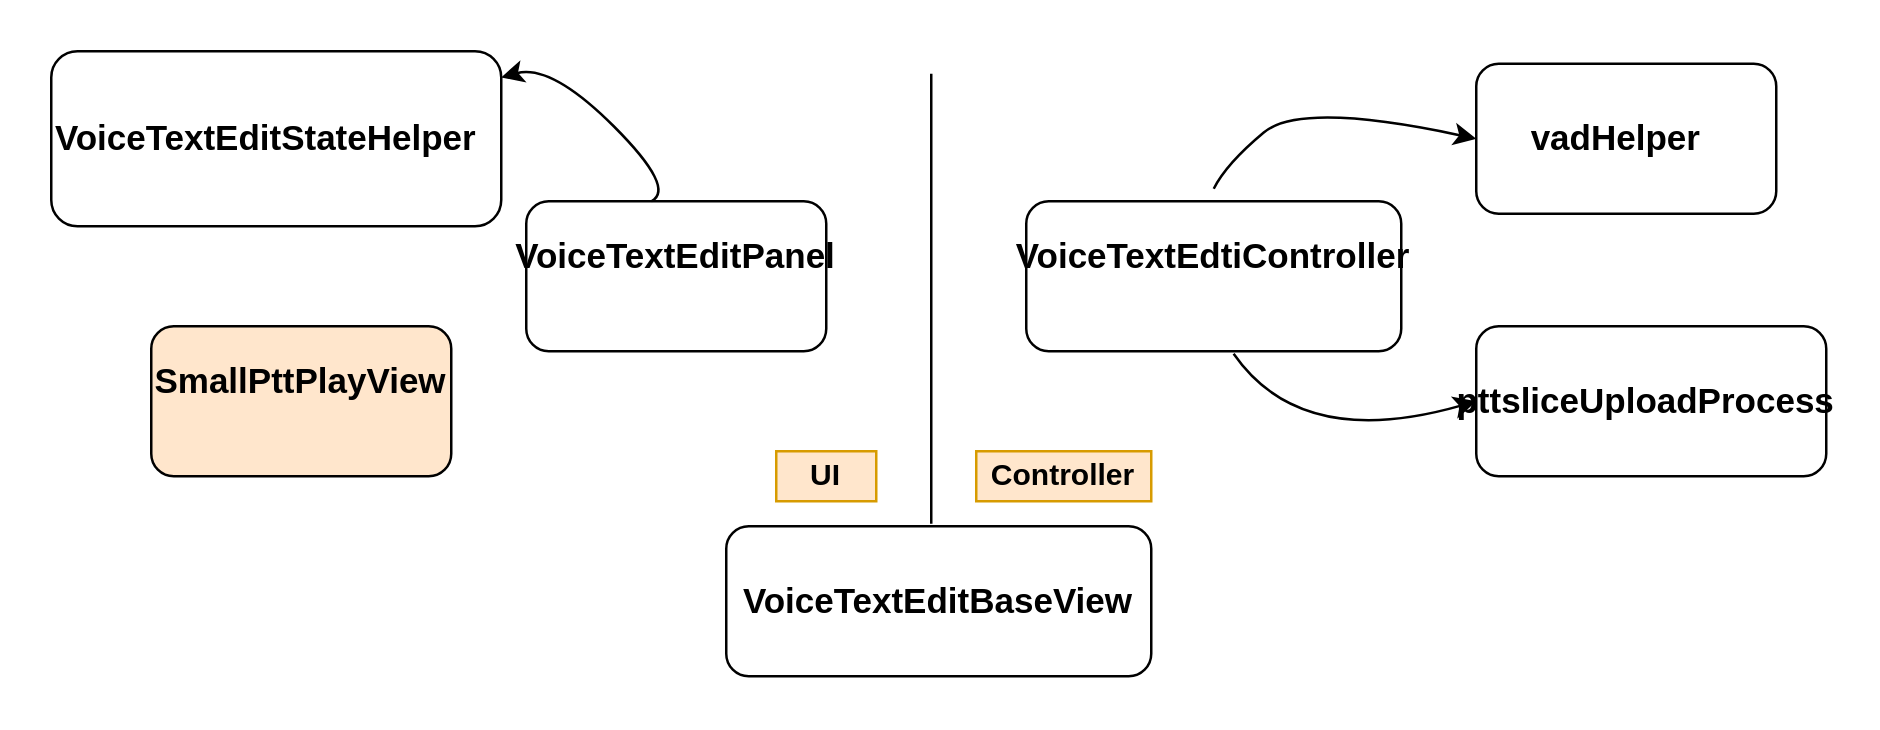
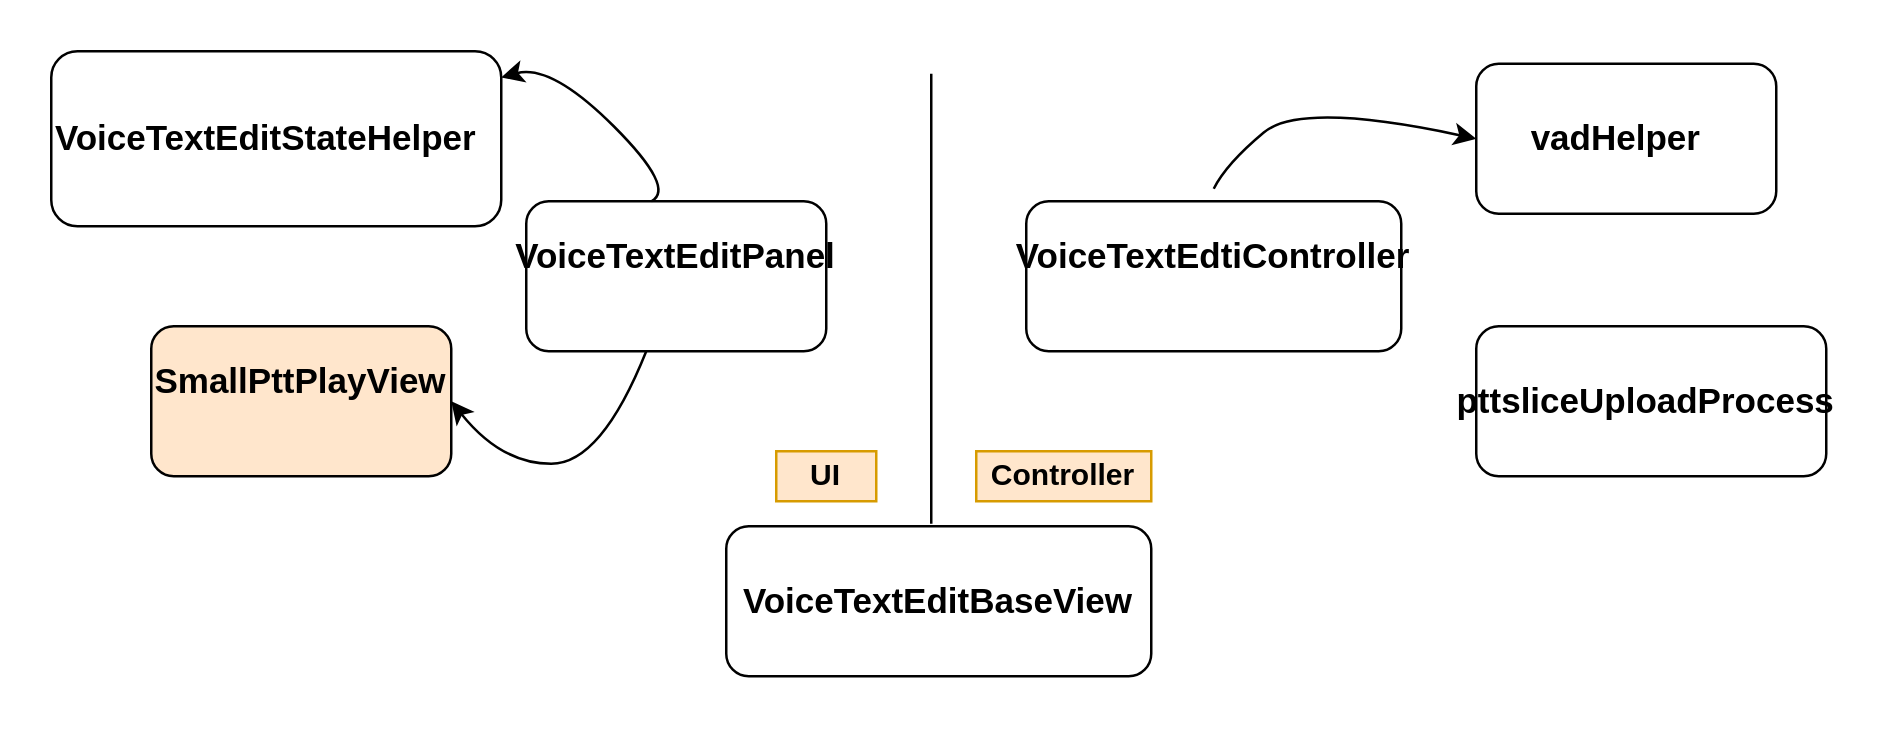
(1337, 417) -> none
none -> (576, 456)
